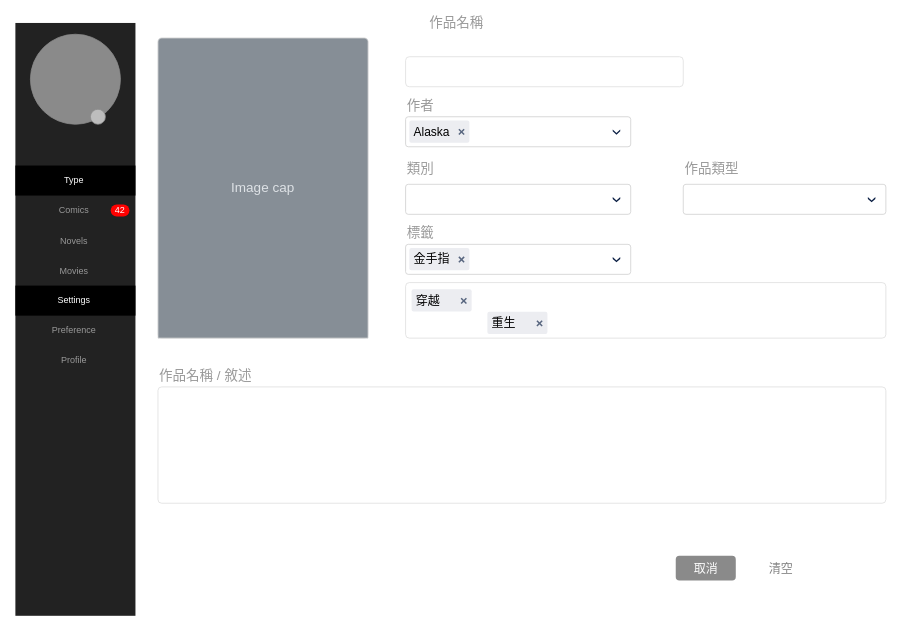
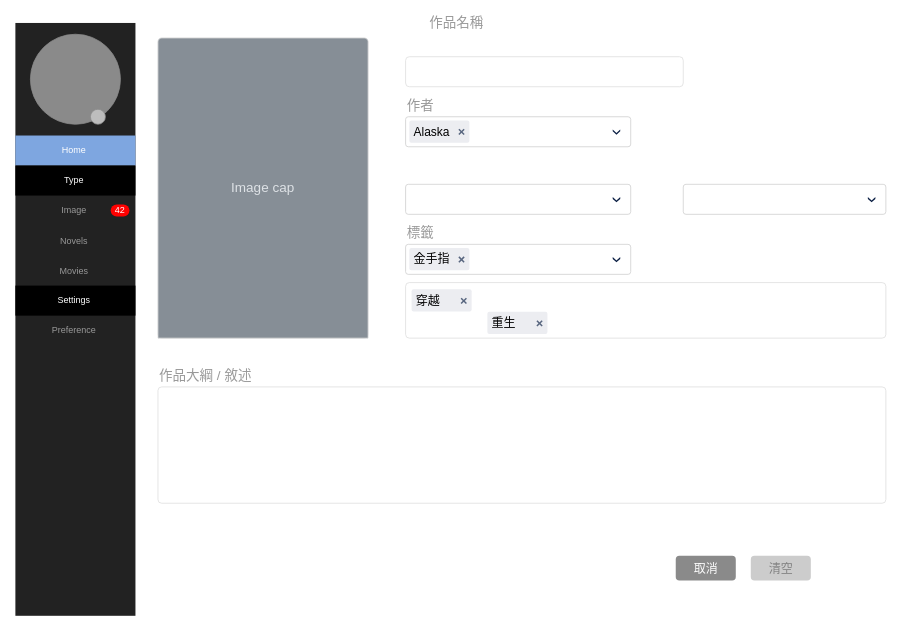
none -> (75, 150)
(439, 169) -> none
(717, 169) -> none
(64, 210) -> (64, 210)
(75, 360) -> none
(208, 375) -> (208, 375)
(780, 568) -> (780, 568)
